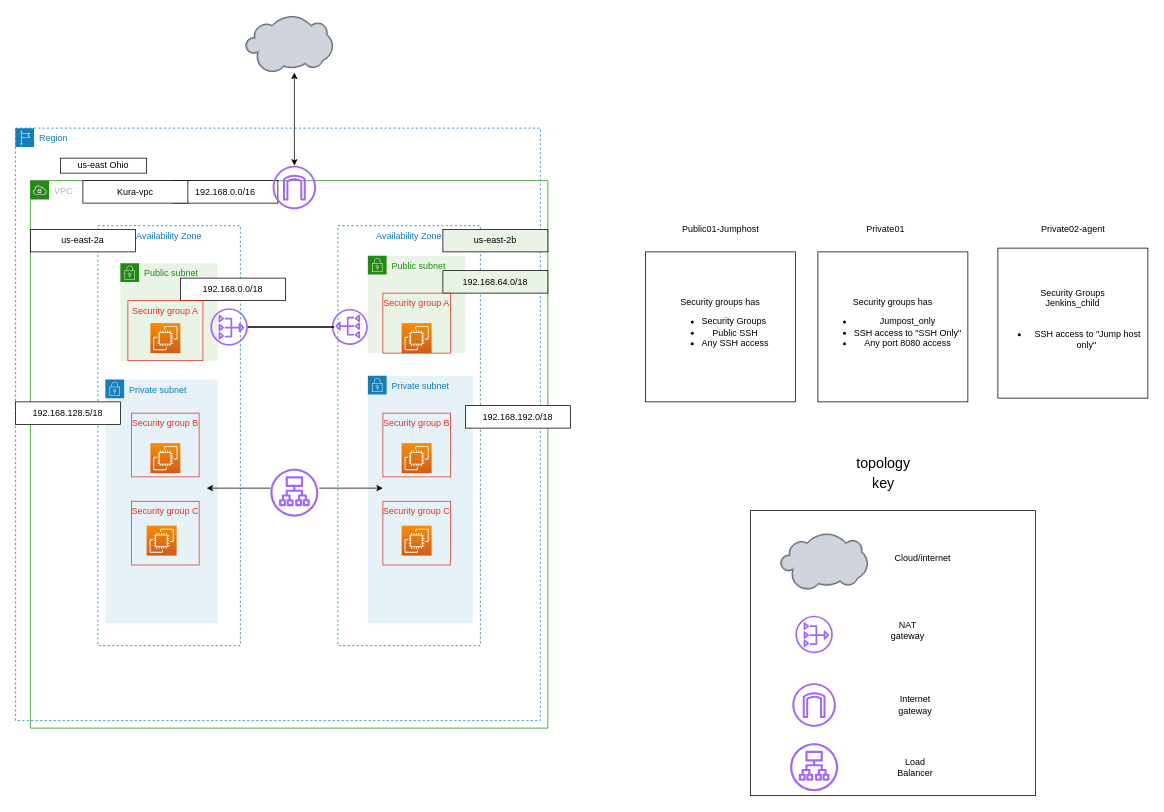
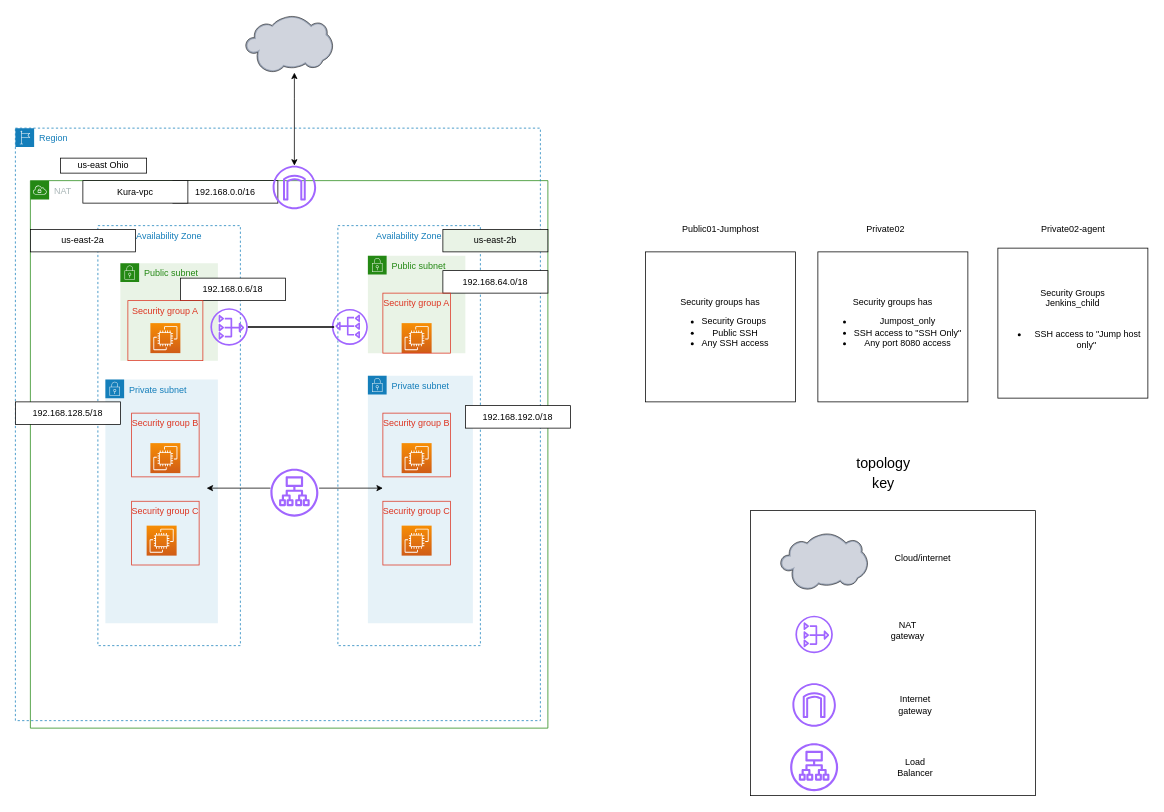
(62, 191) -> (62, 191)
(886, 229) -> (886, 229)
(495, 282) -> (495, 282)
(233, 289) -> (233, 289)
